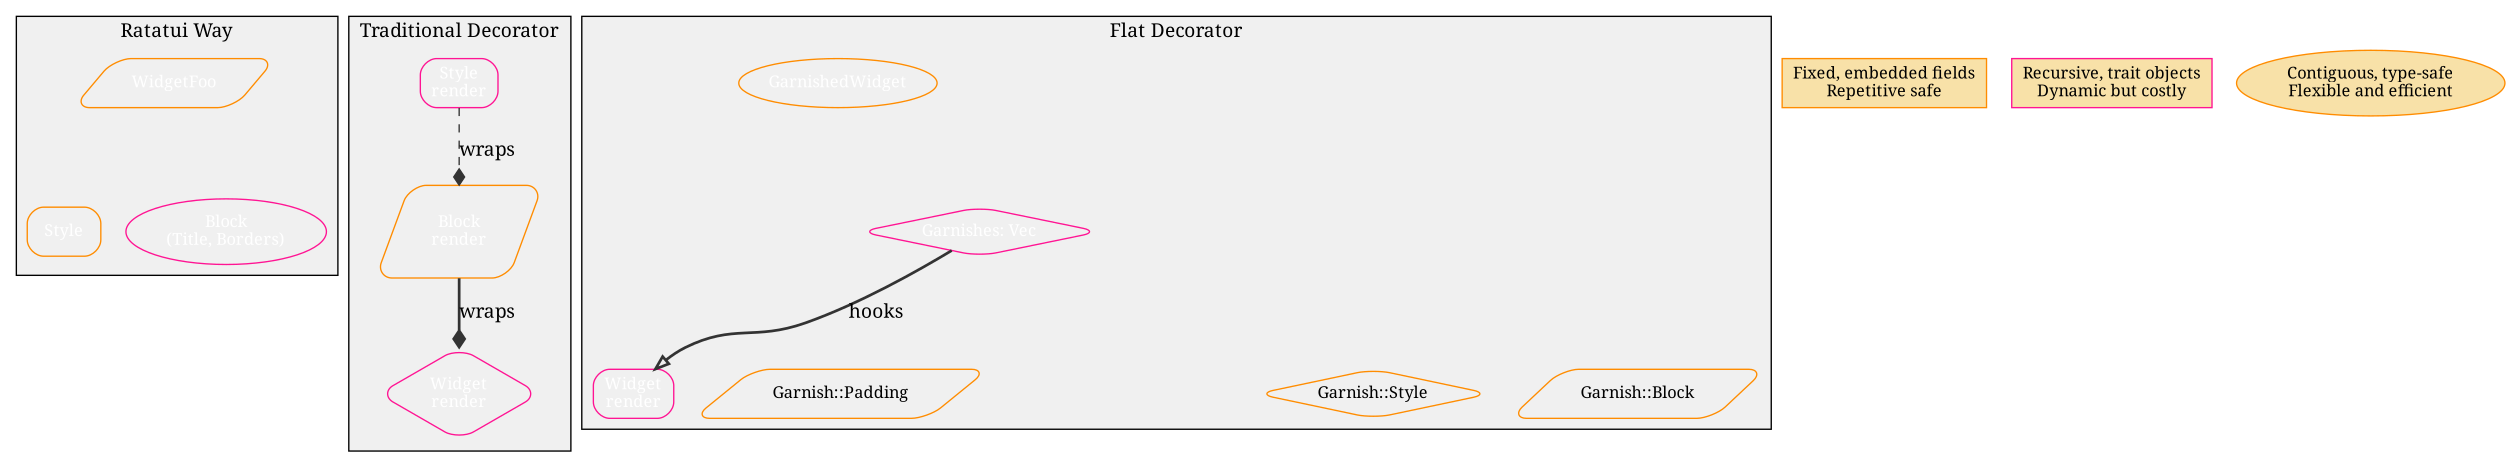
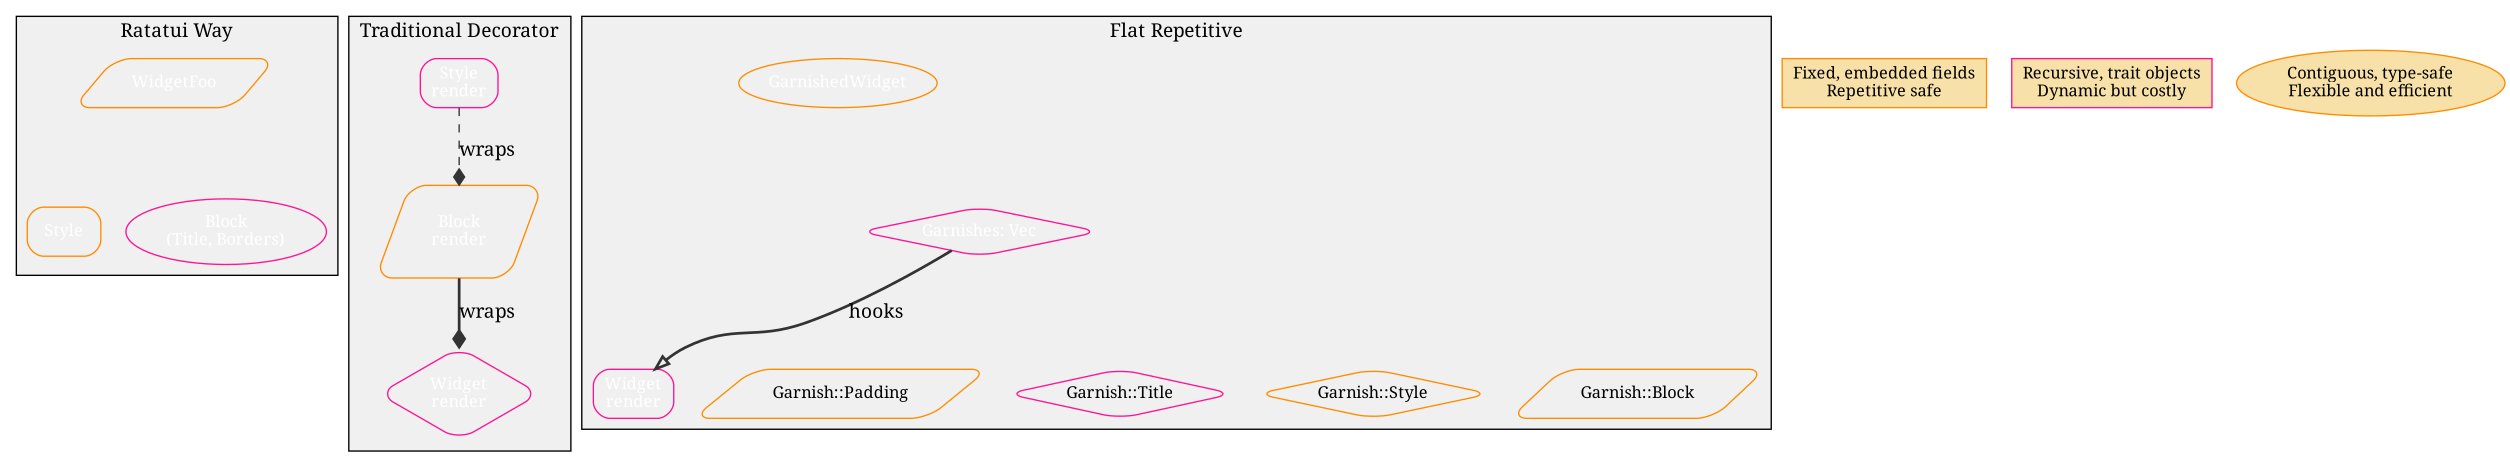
(1177, 32) -> (1177, 32)
none -> (1120, 394)
